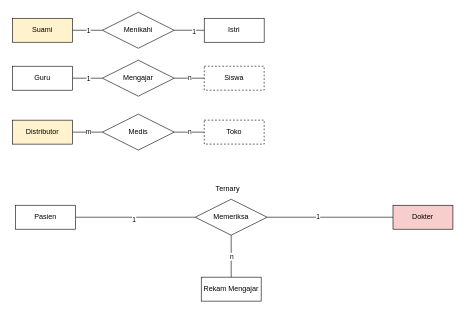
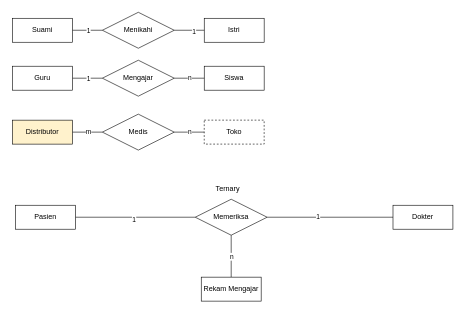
(42, 30) -> (42, 30)
(234, 78) -> (234, 78)
(423, 218) -> (423, 218)
